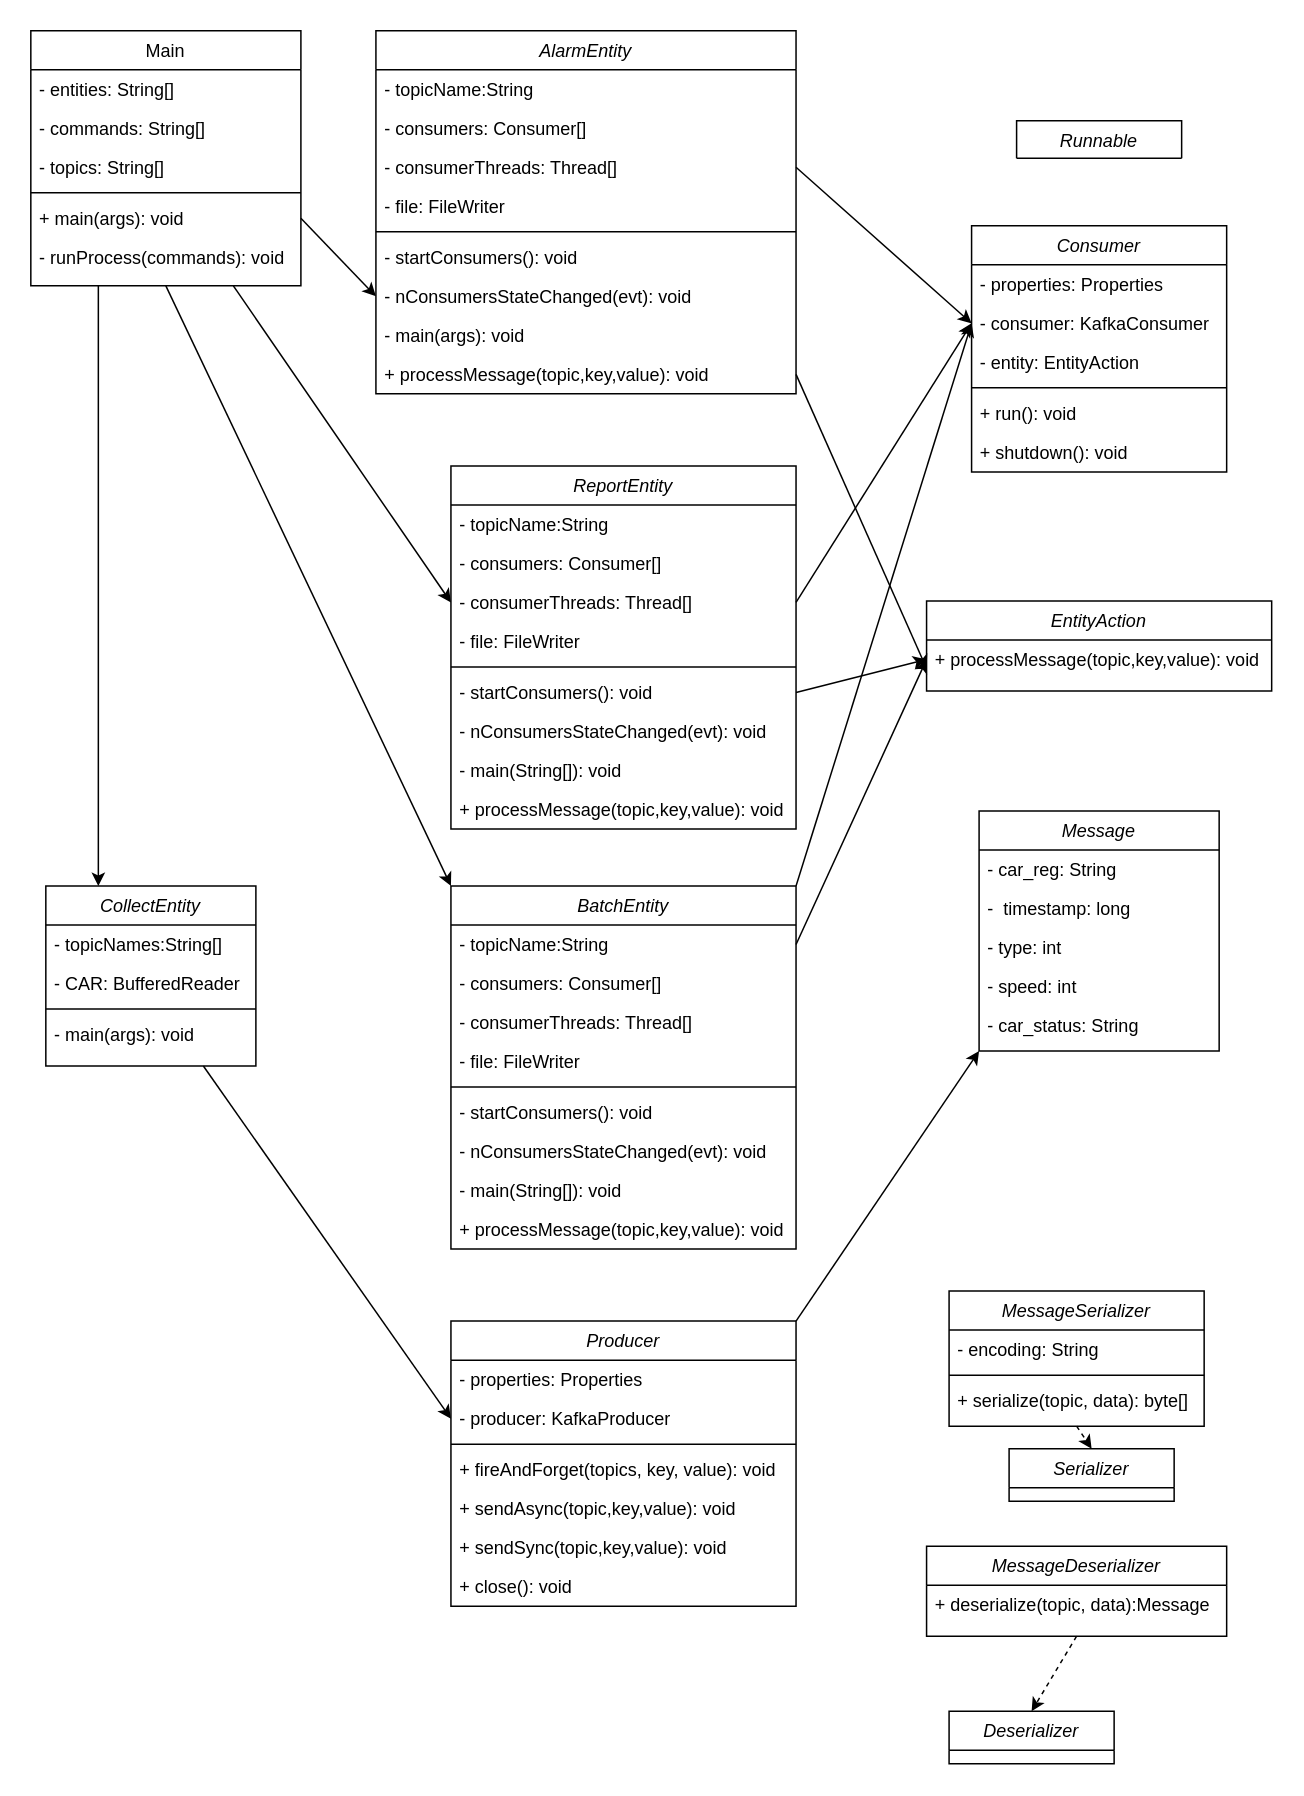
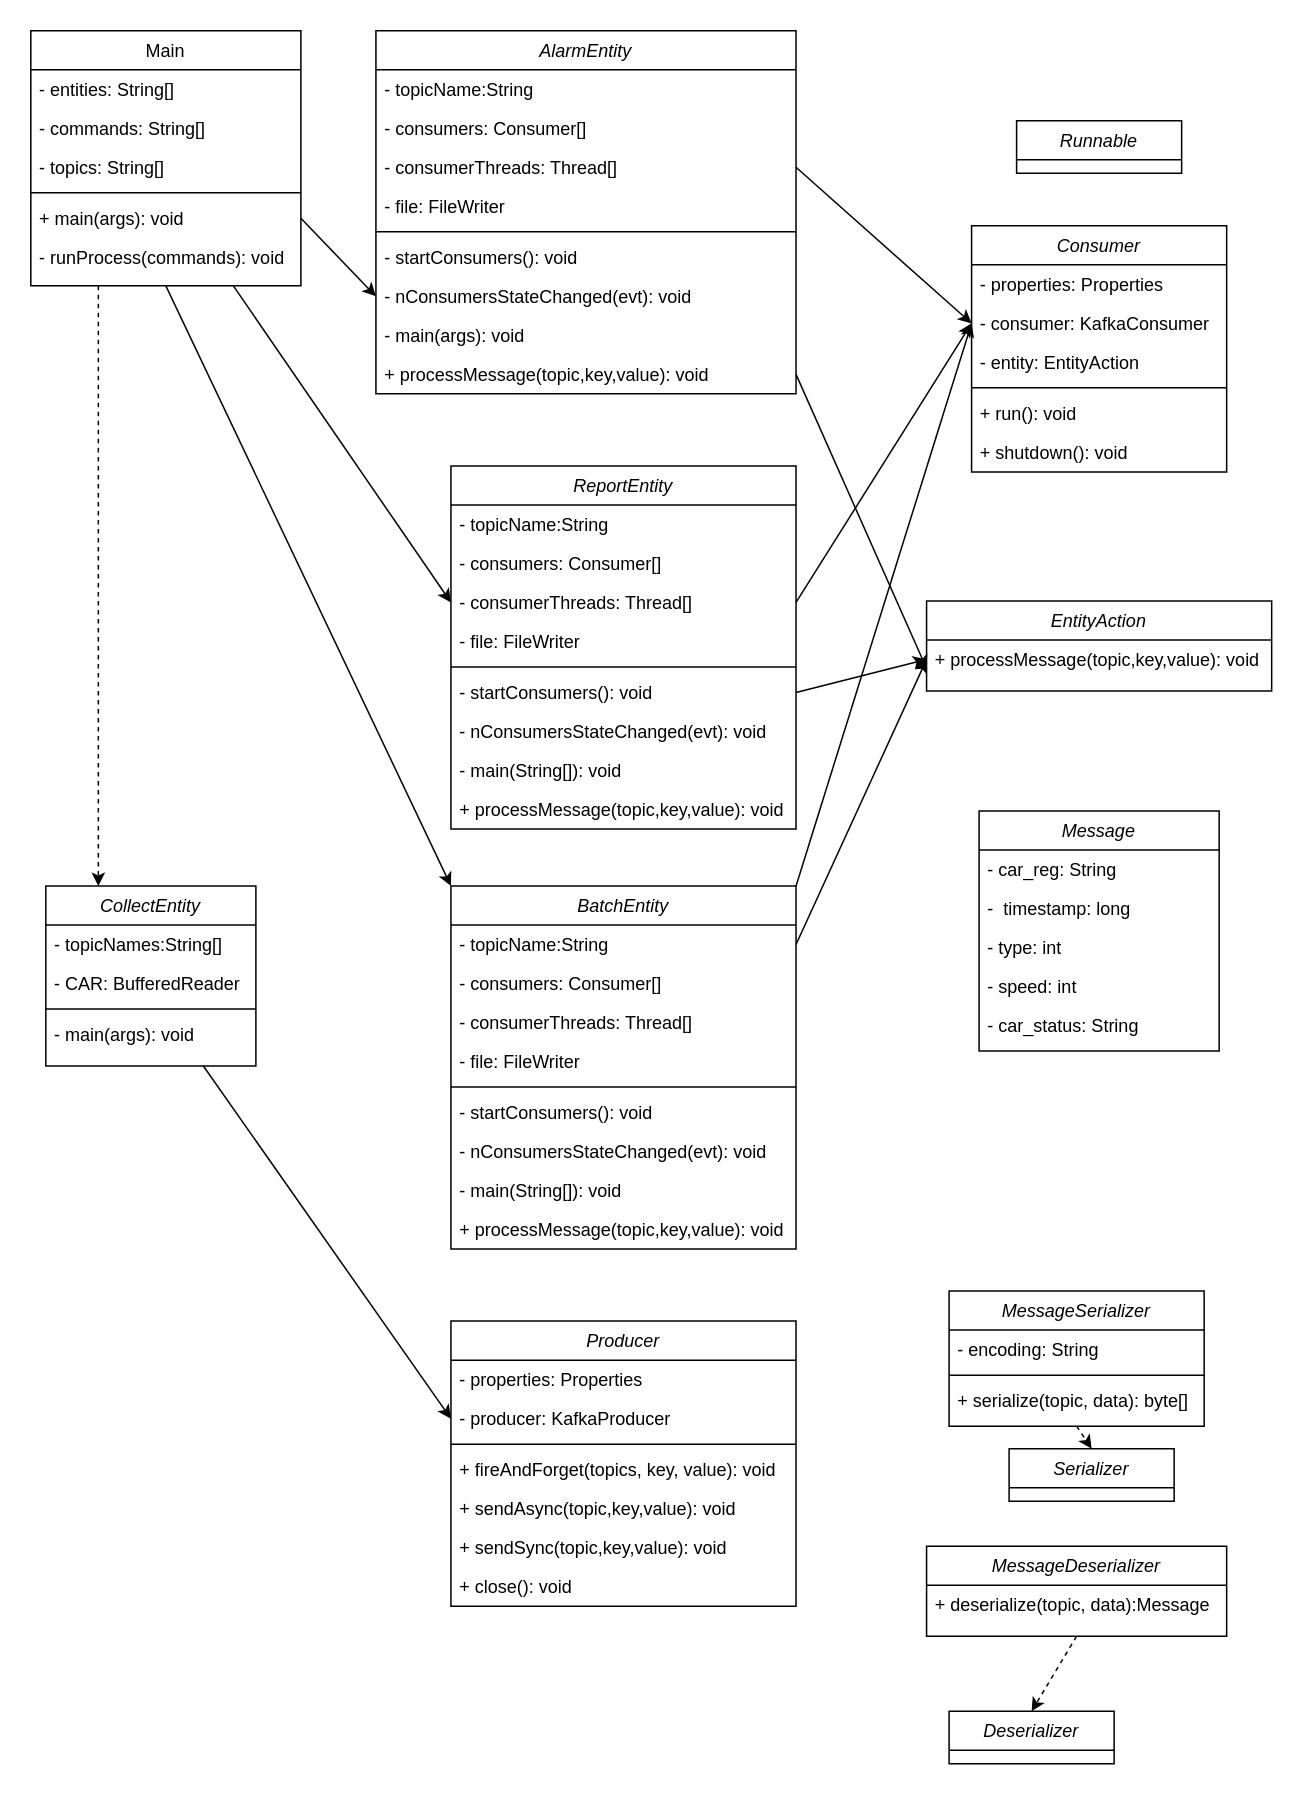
(1099, 140) -> (1099, 147)
(98, 580) -> (98, 580)
(885, 1190) -> none
